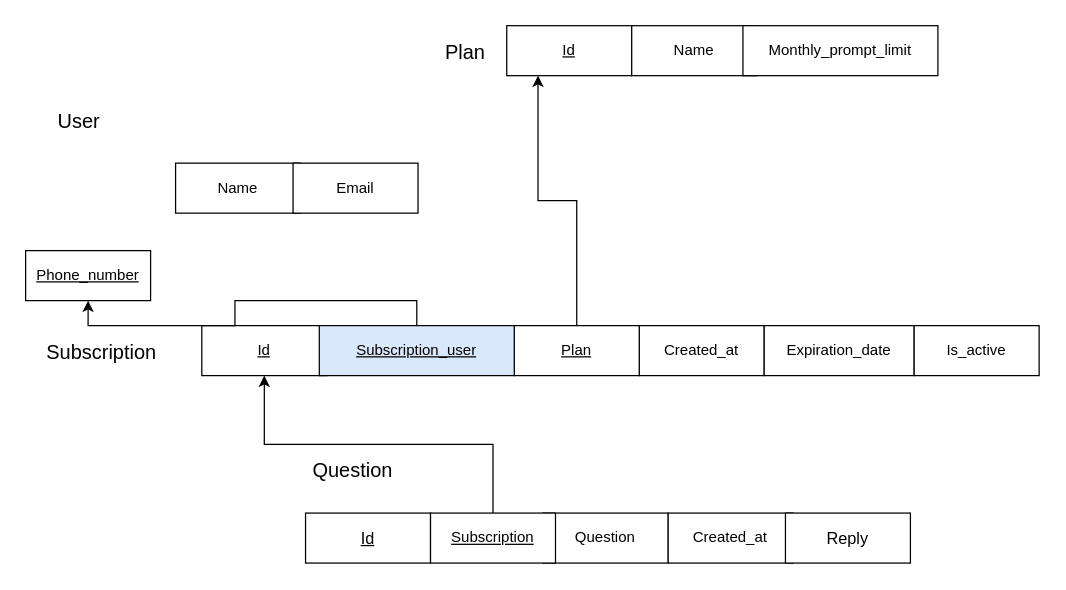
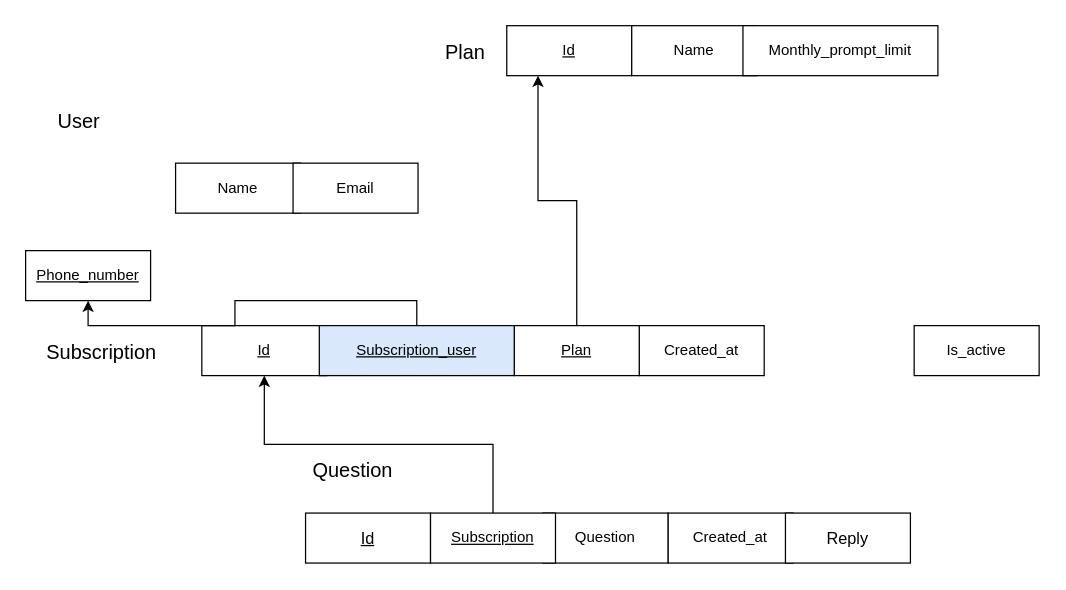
(839, 351) -> none
